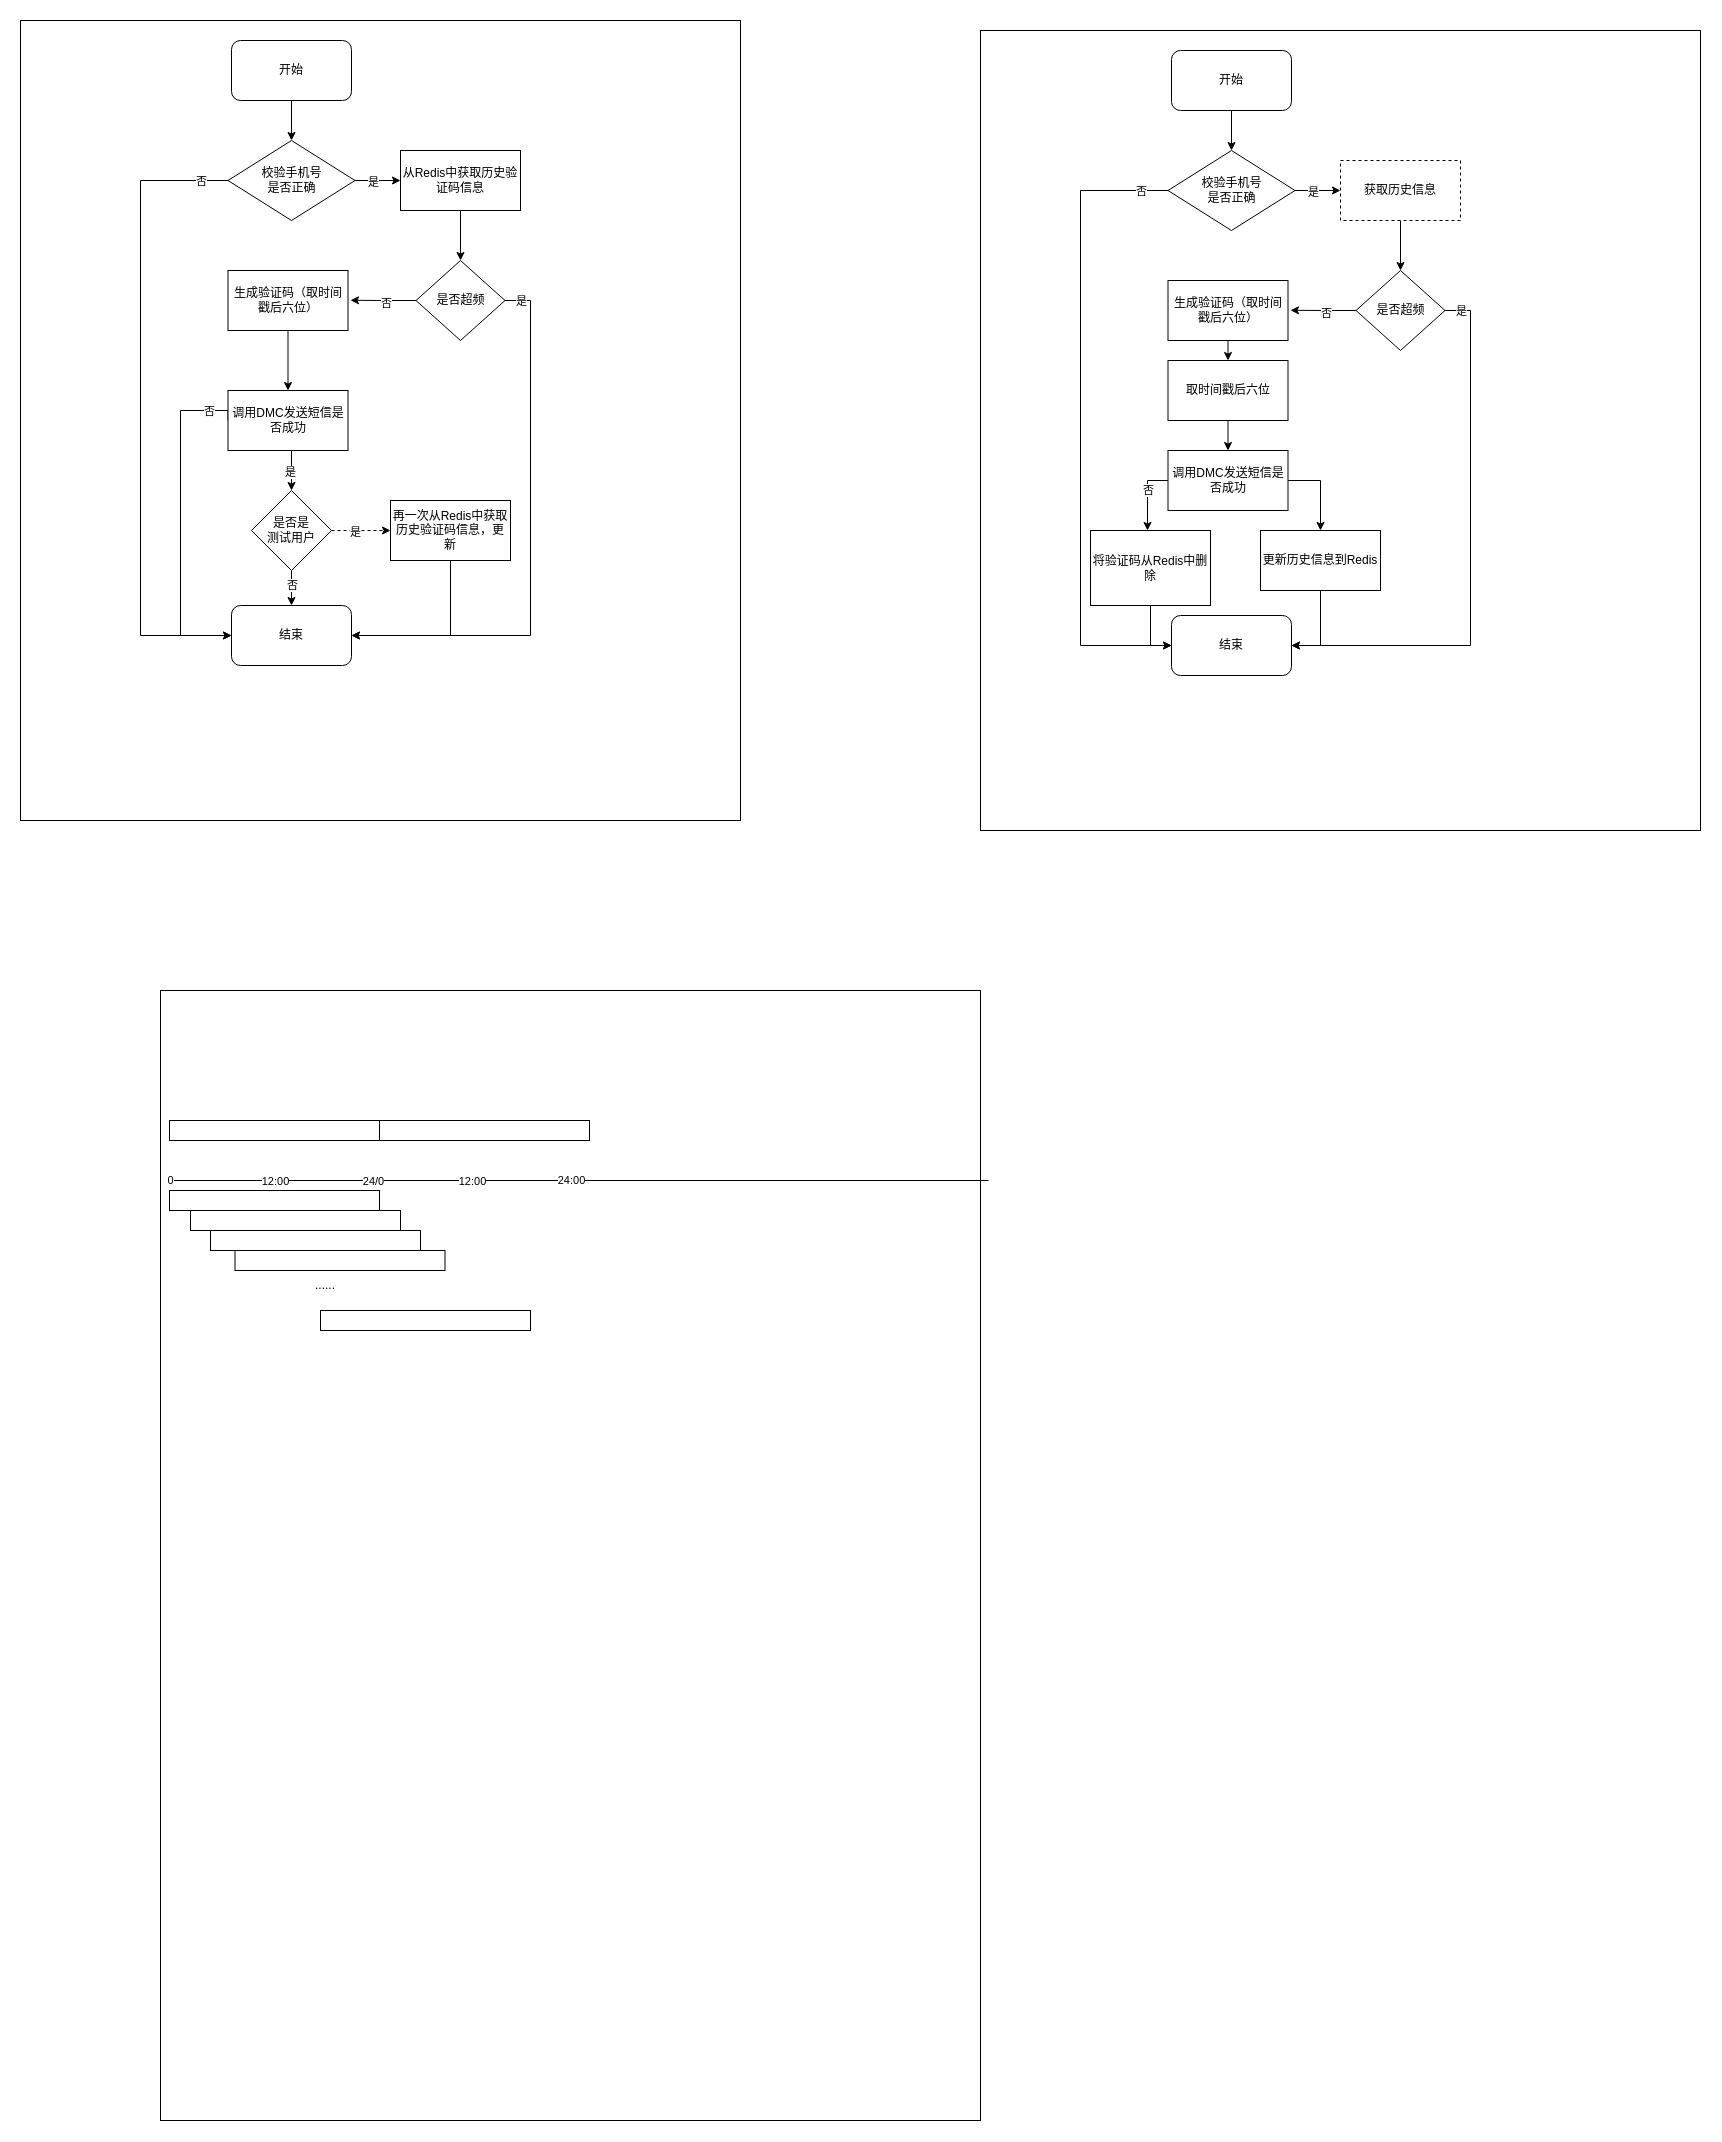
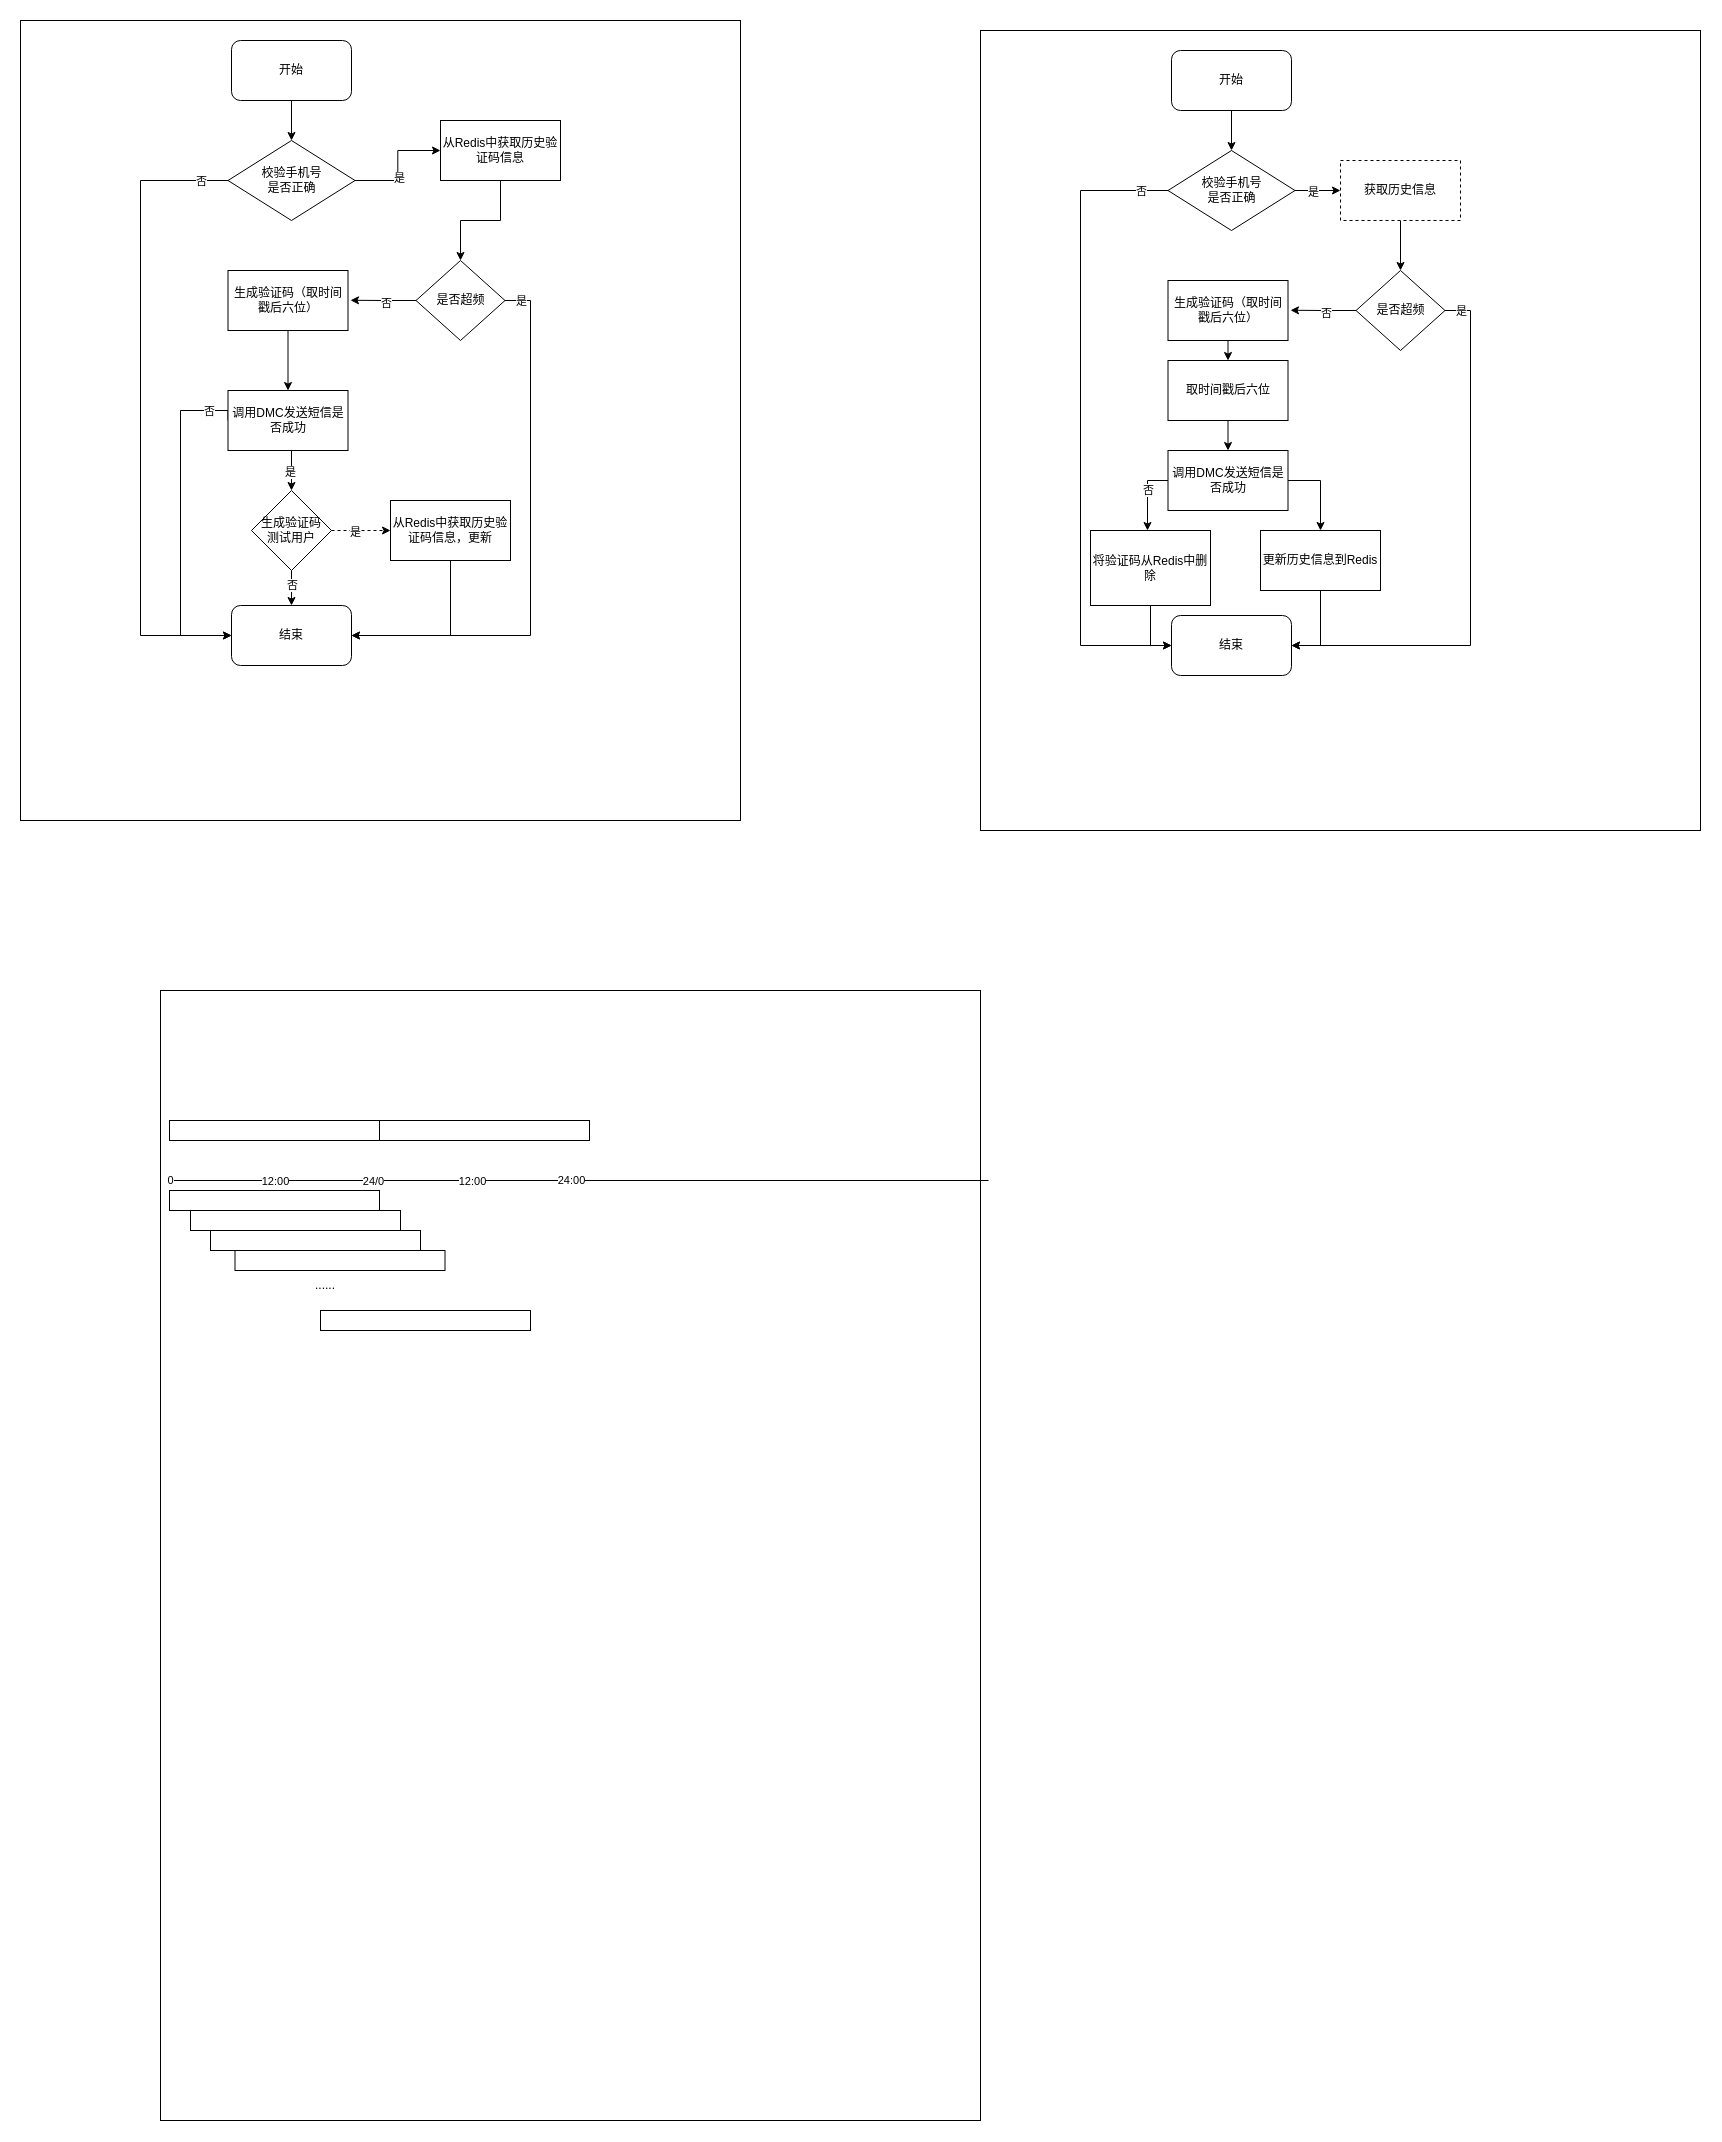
(461, 181) -> (501, 151)
(292, 531) -> (292, 531)
(451, 531) -> (451, 531)
